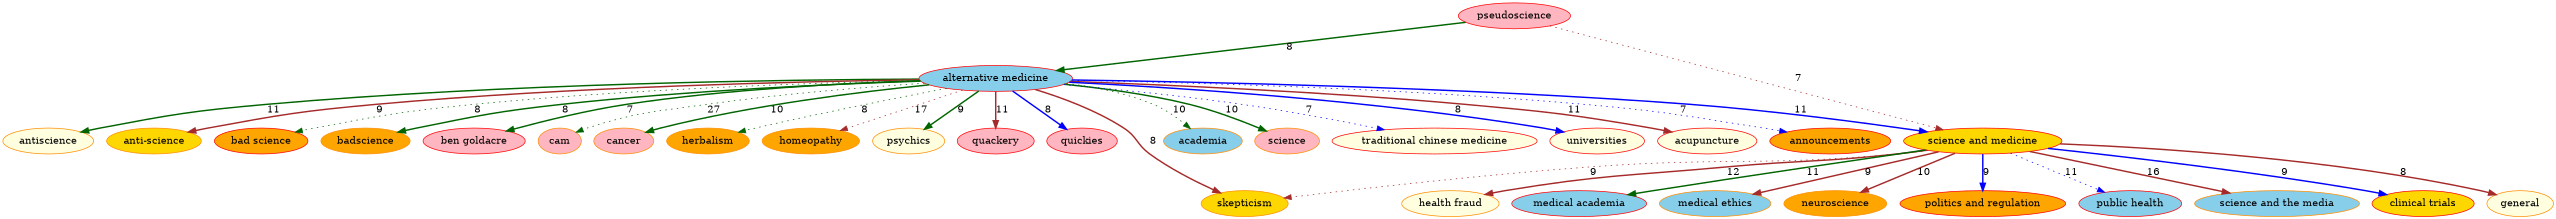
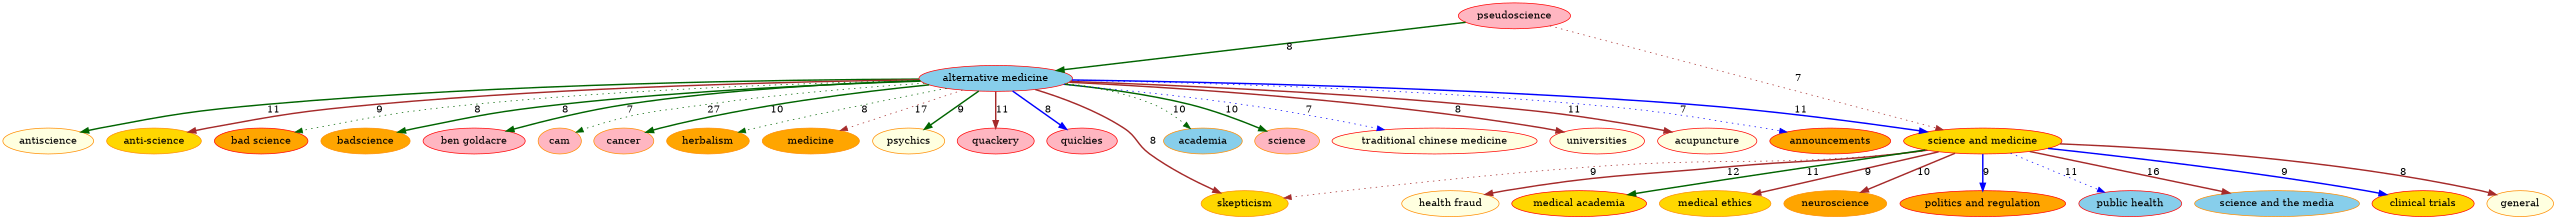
(1313, 100) -> (1313, 100)
(811, 141) -> (811, 141)
(1579, 204) -> (1579, 204)
(1715, 204) -> (1715, 204)
